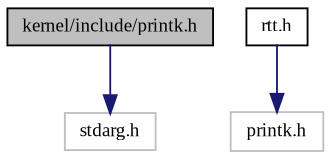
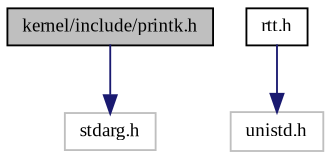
(277, 132) -> (277, 132)
